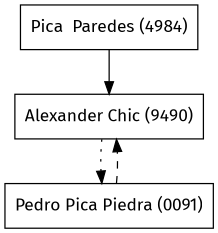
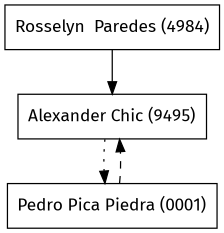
(109, 27) -> (112, 27)
(109, 117) -> (112, 117)
(109, 206) -> (112, 206)
